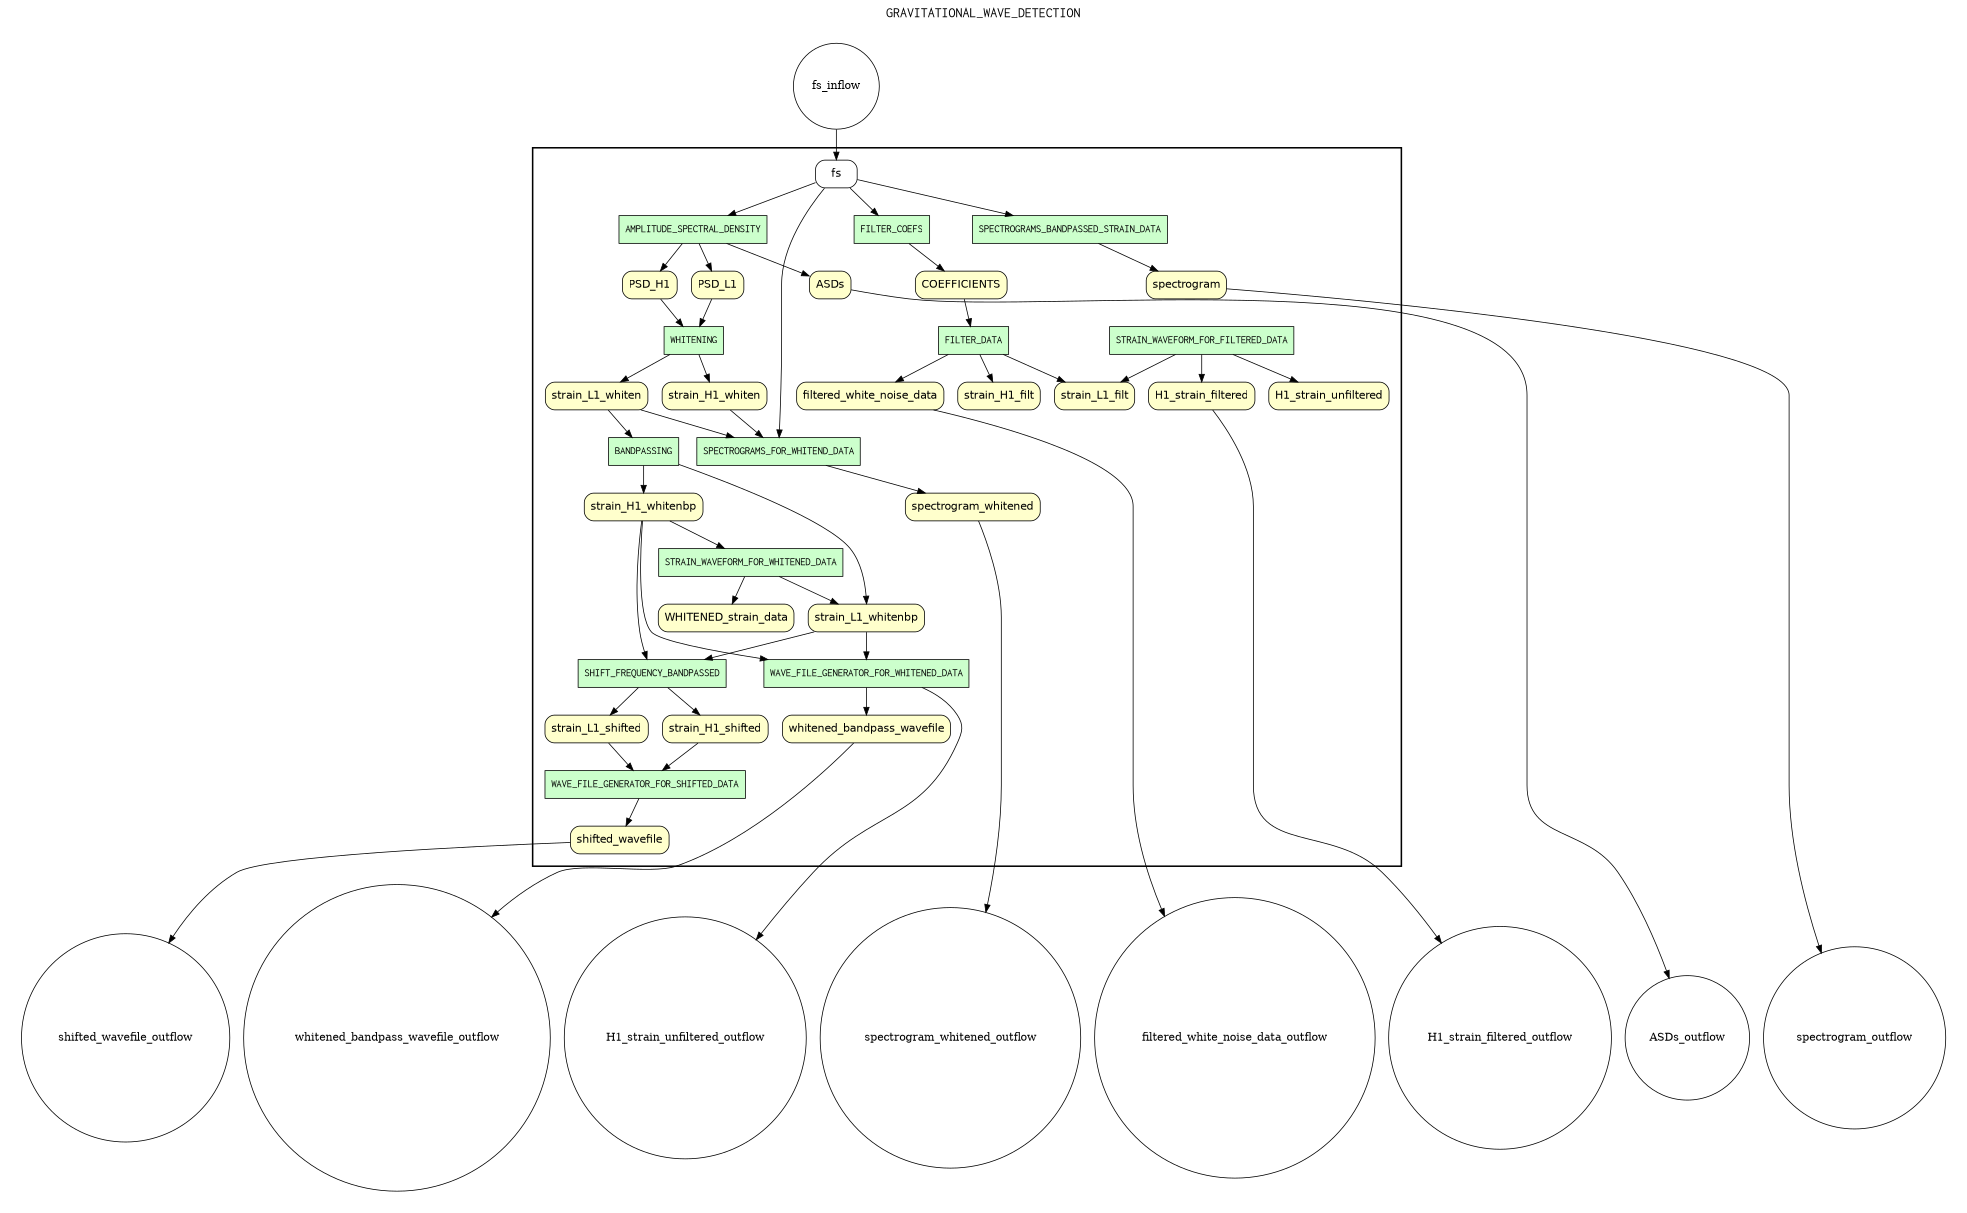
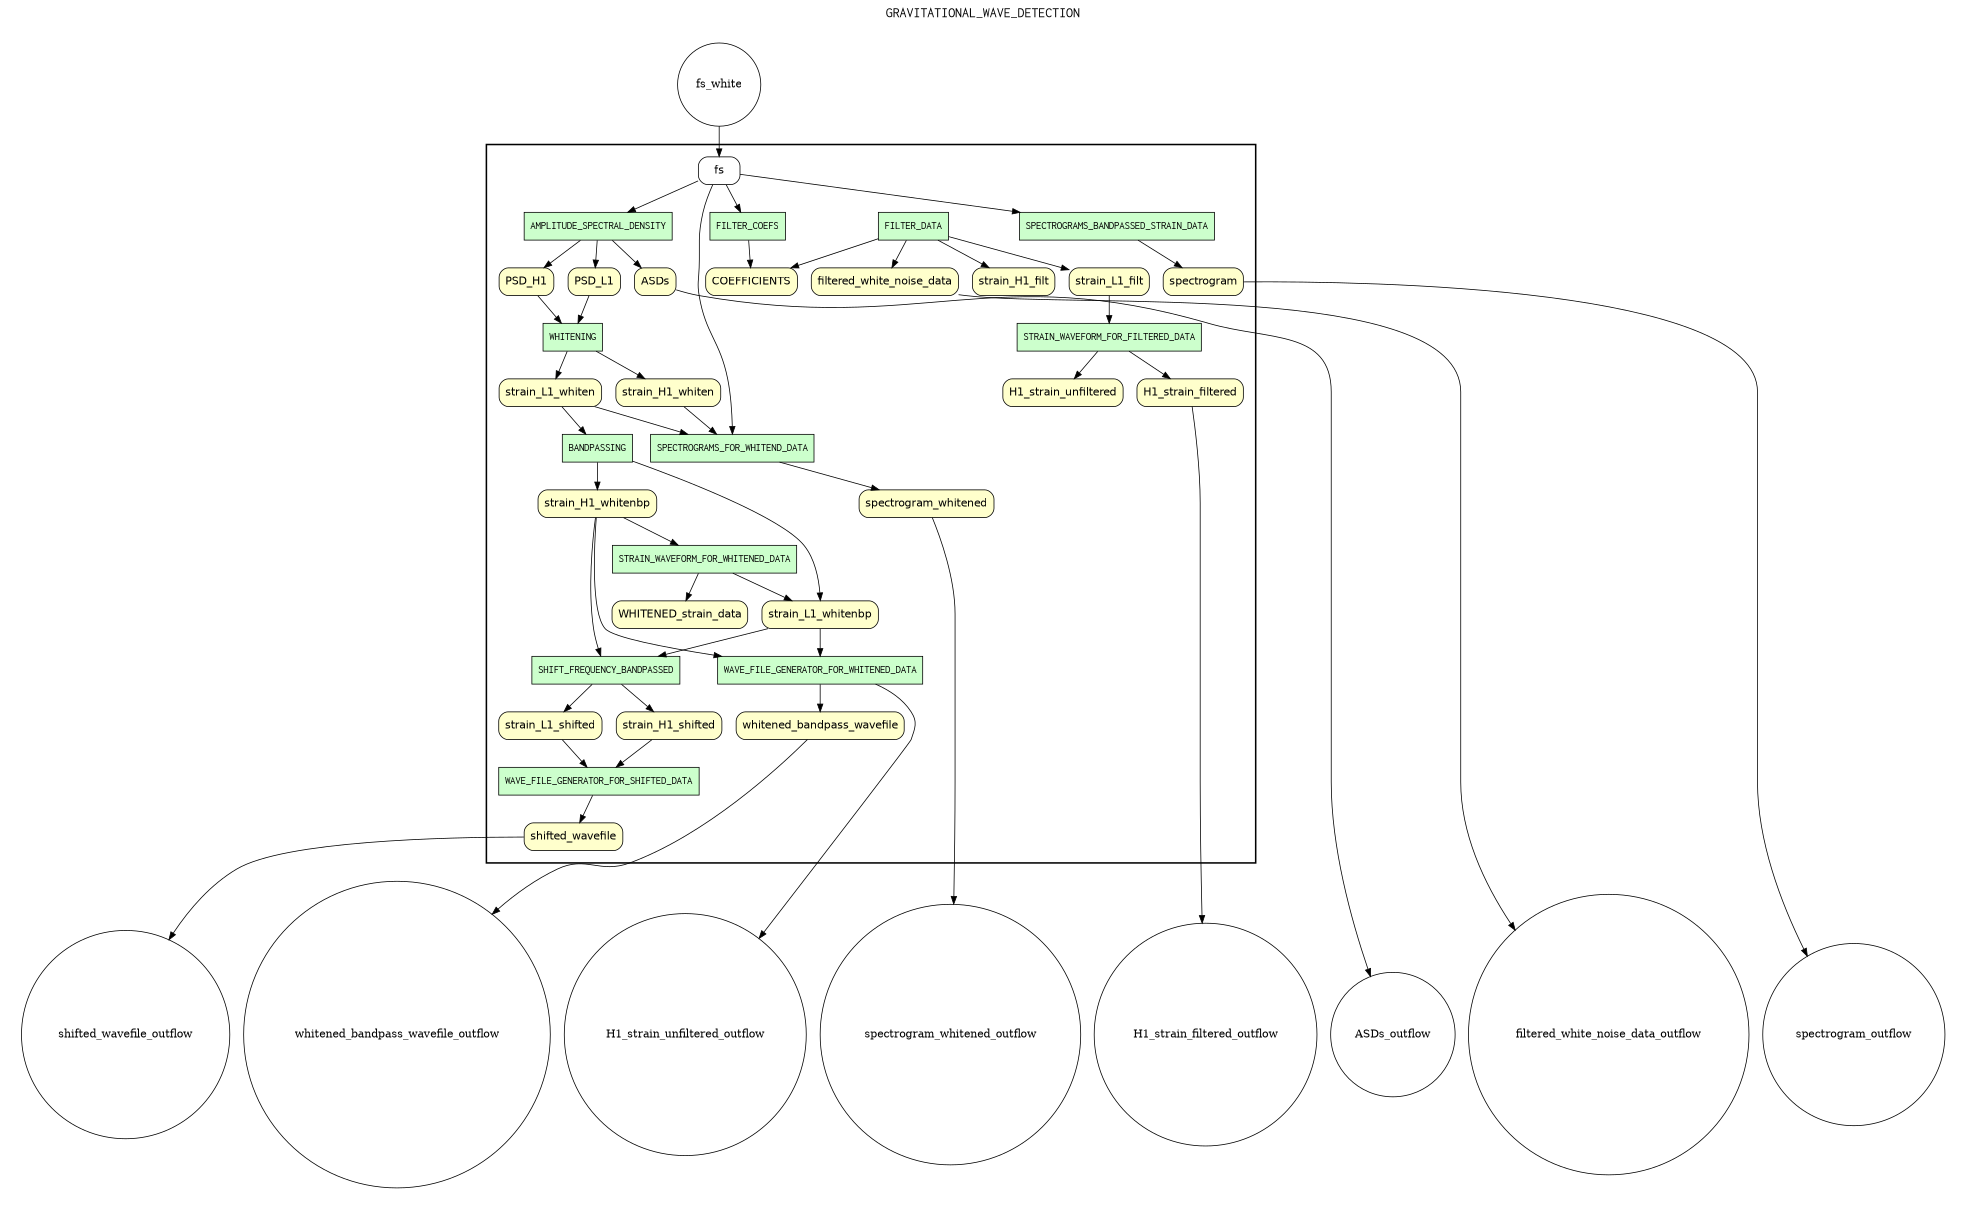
(836, 86) -> (719, 85)
(967, 309) -> (838, 252)
(1152, 366) -> (1109, 308)
